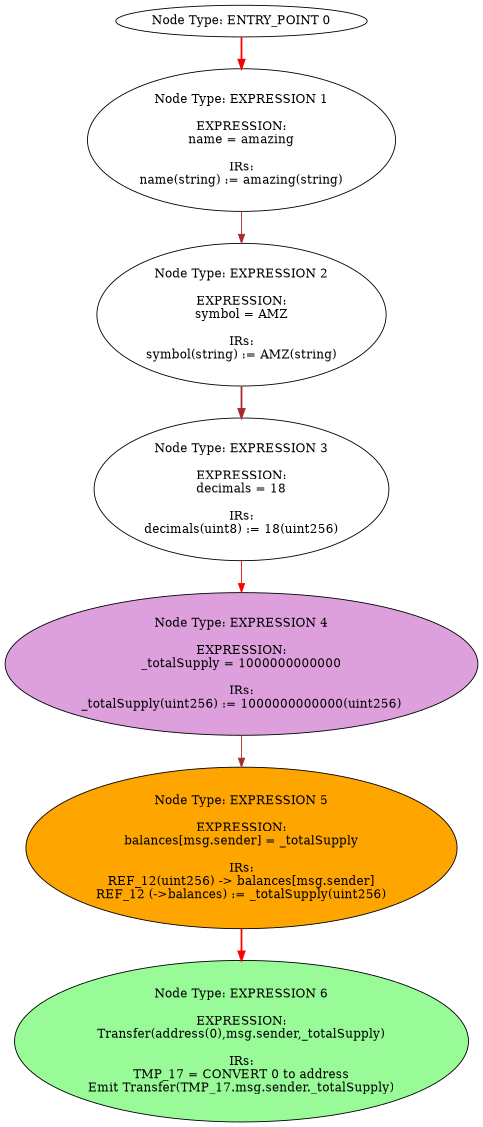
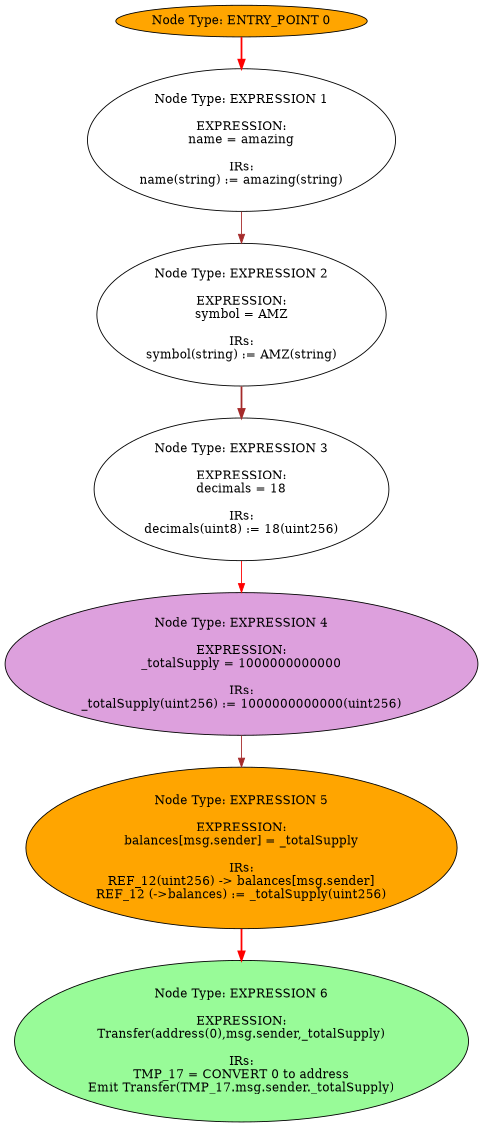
(242, 21) -> (242, 21)
